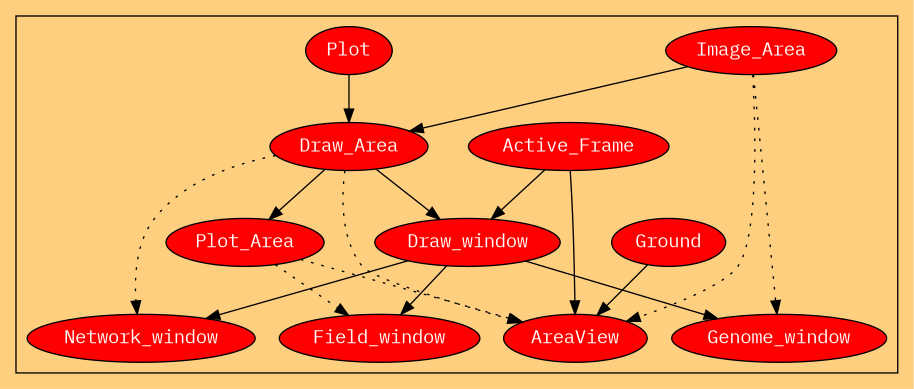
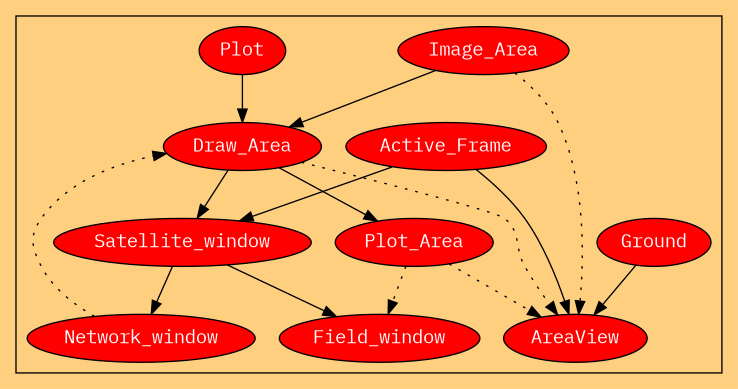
(173, 200) -> (43, 216)
(468, 242) -> (182, 242)
(779, 338) -> none
